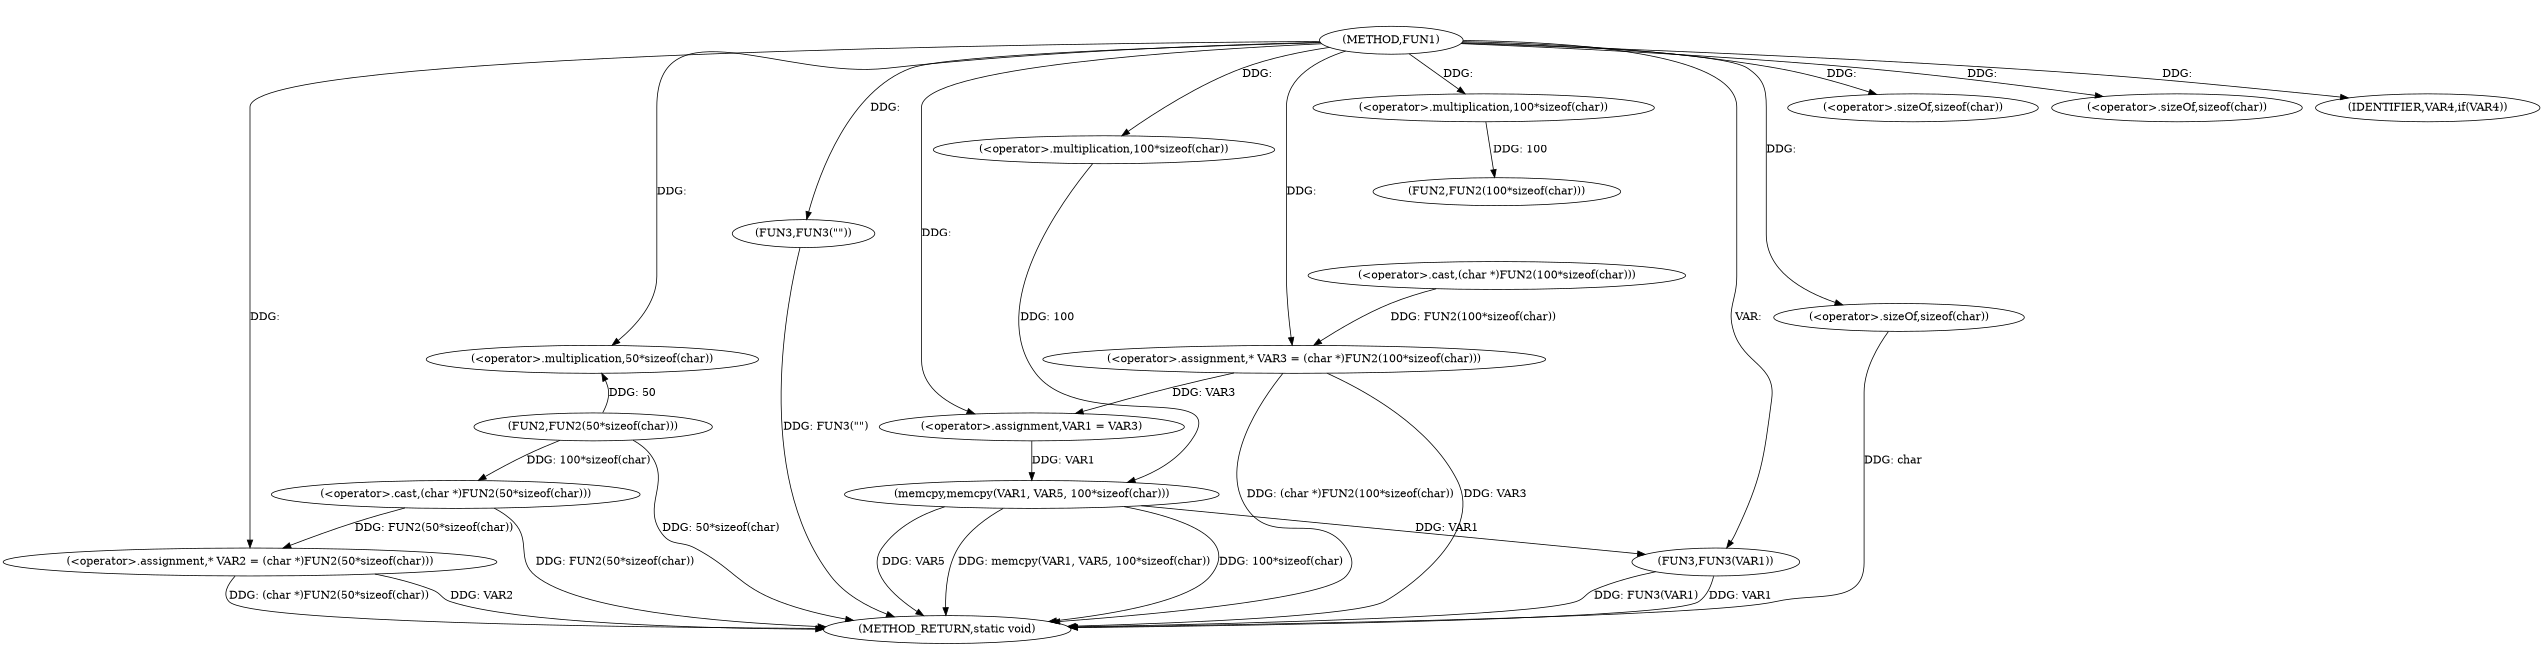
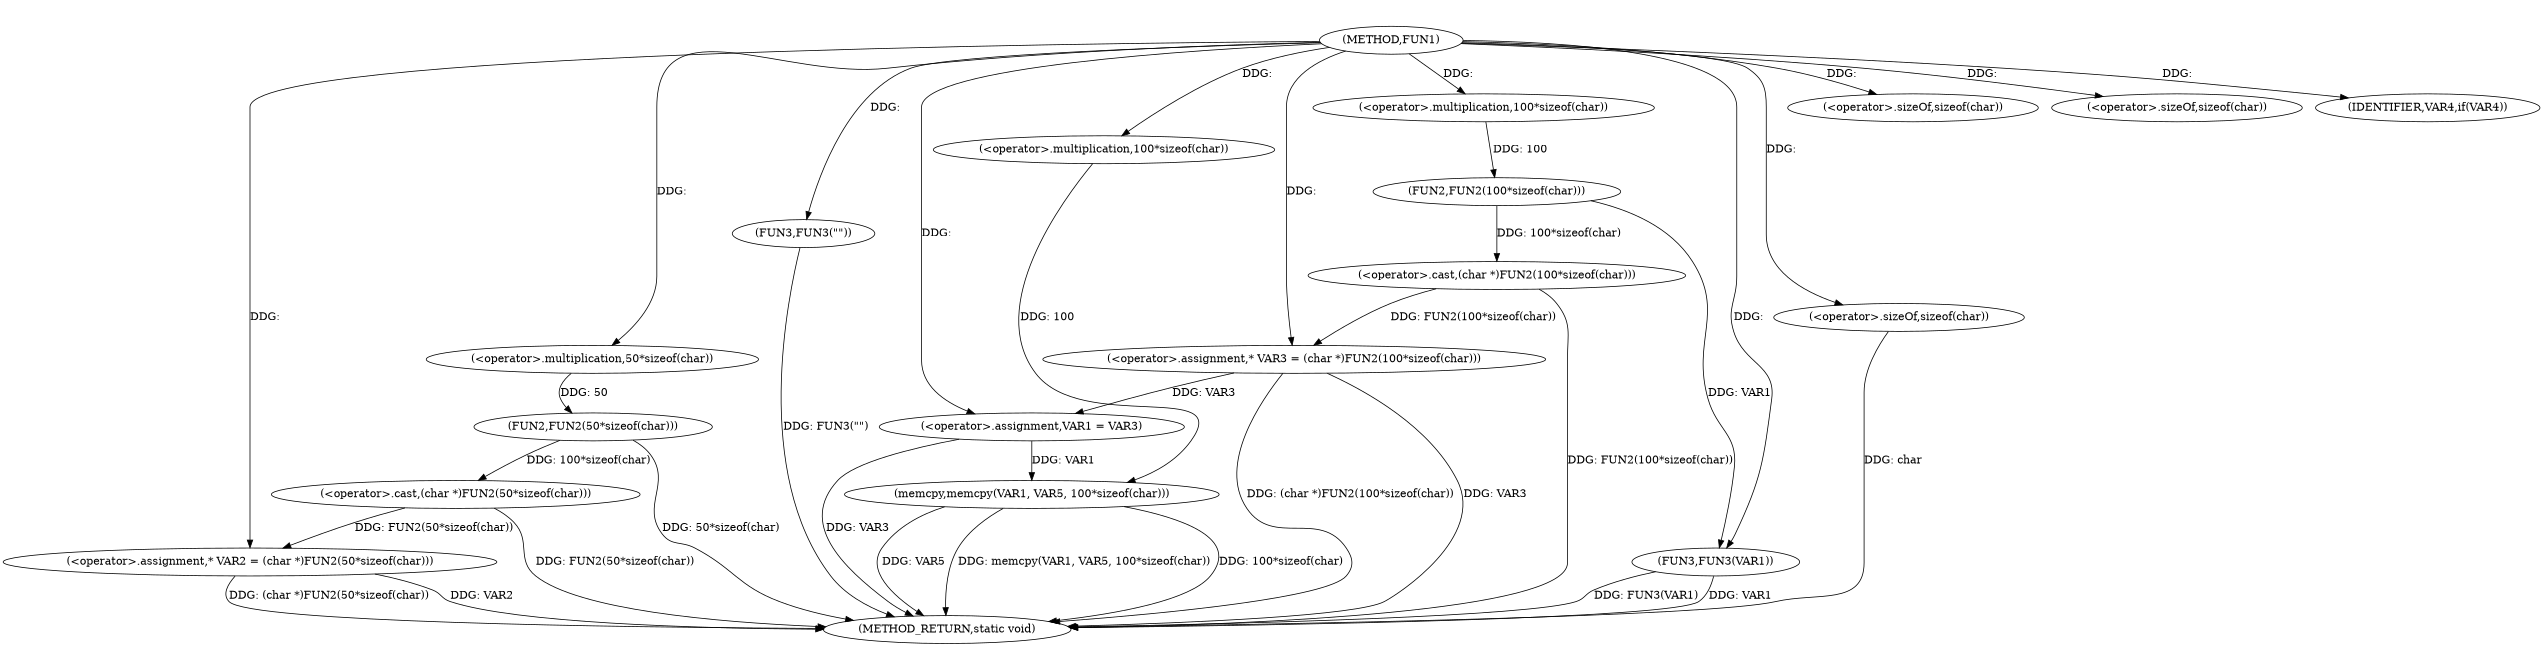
none -> (1497, 230)
(1750, 317) -> (1750, 317)
(608, 397) -> (560, 389)
none -> (826, 498)
(1389, 530) -> (1705, 343)
none -> (1470, 602)
